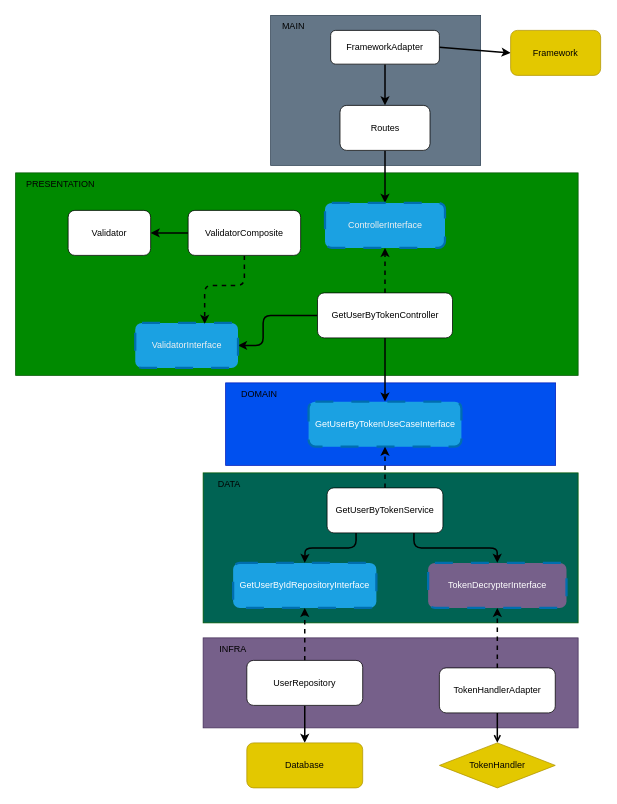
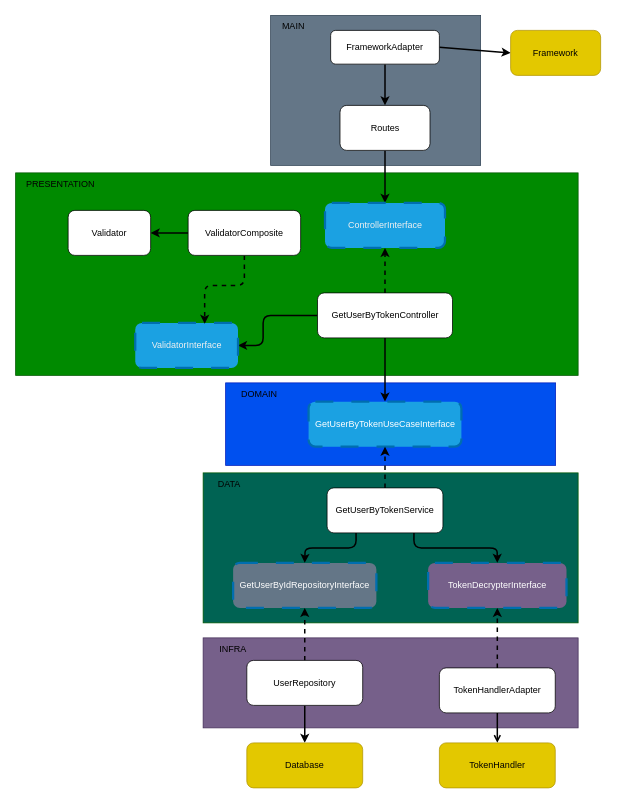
(305, 585) -> (305, 585)
(497, 765) -> (497, 765)
